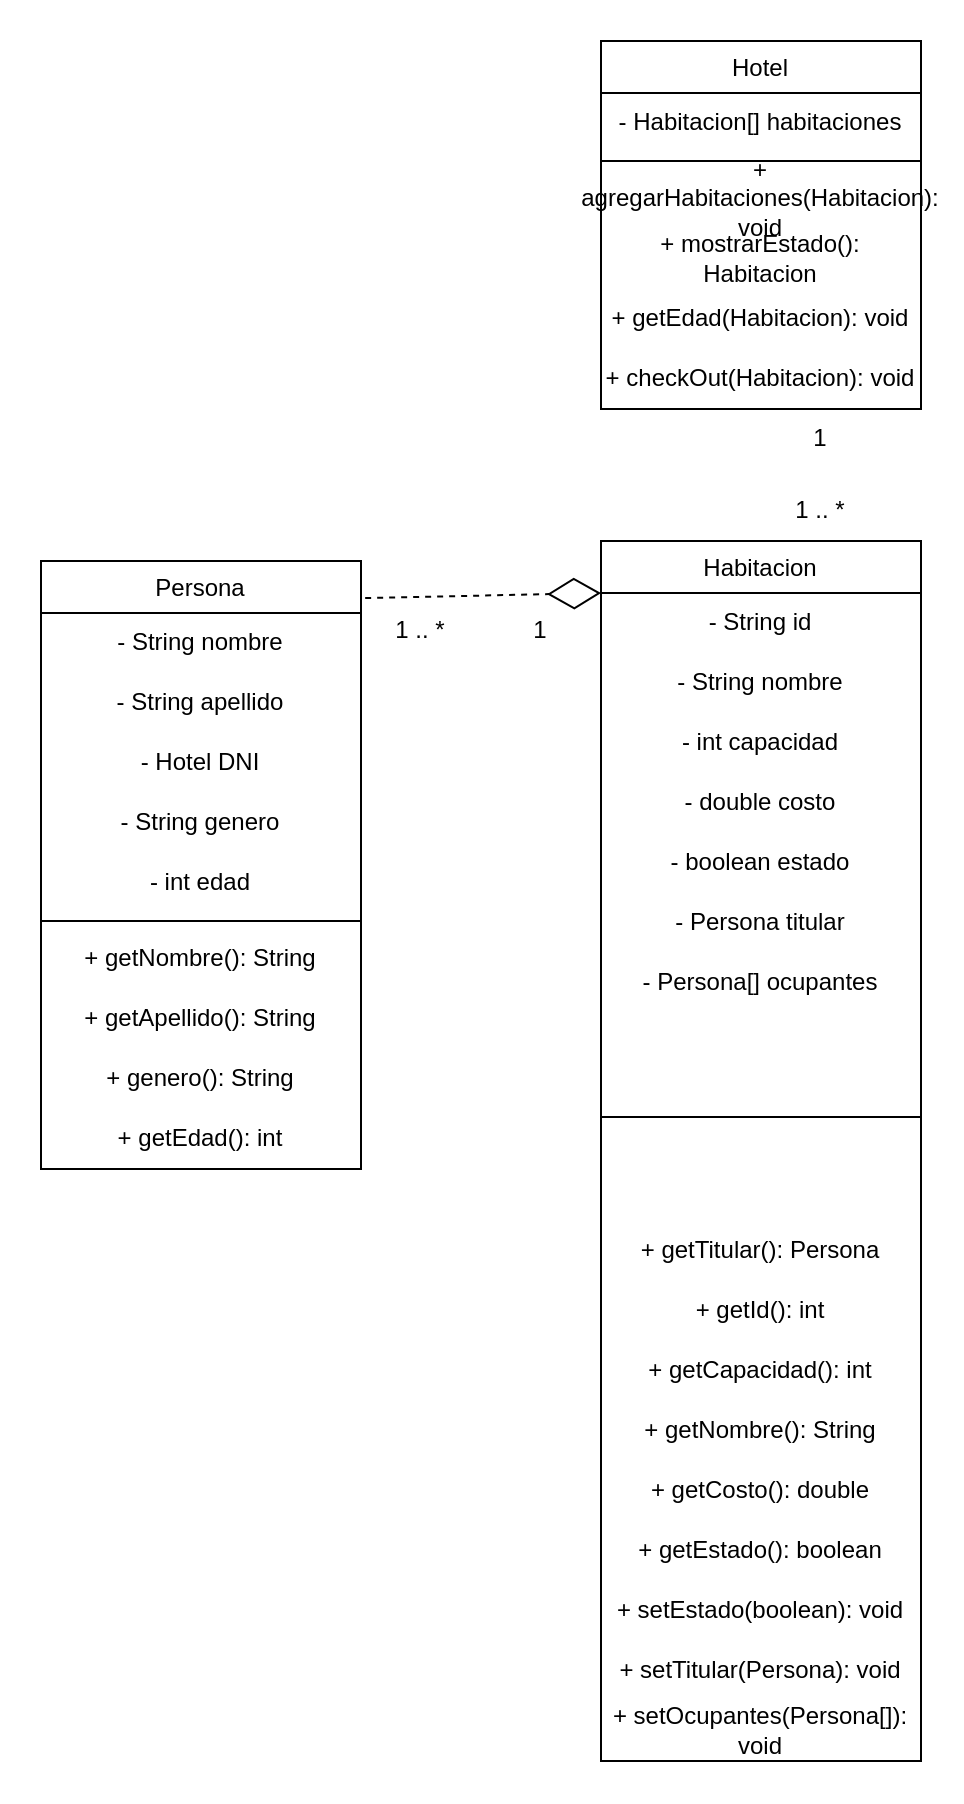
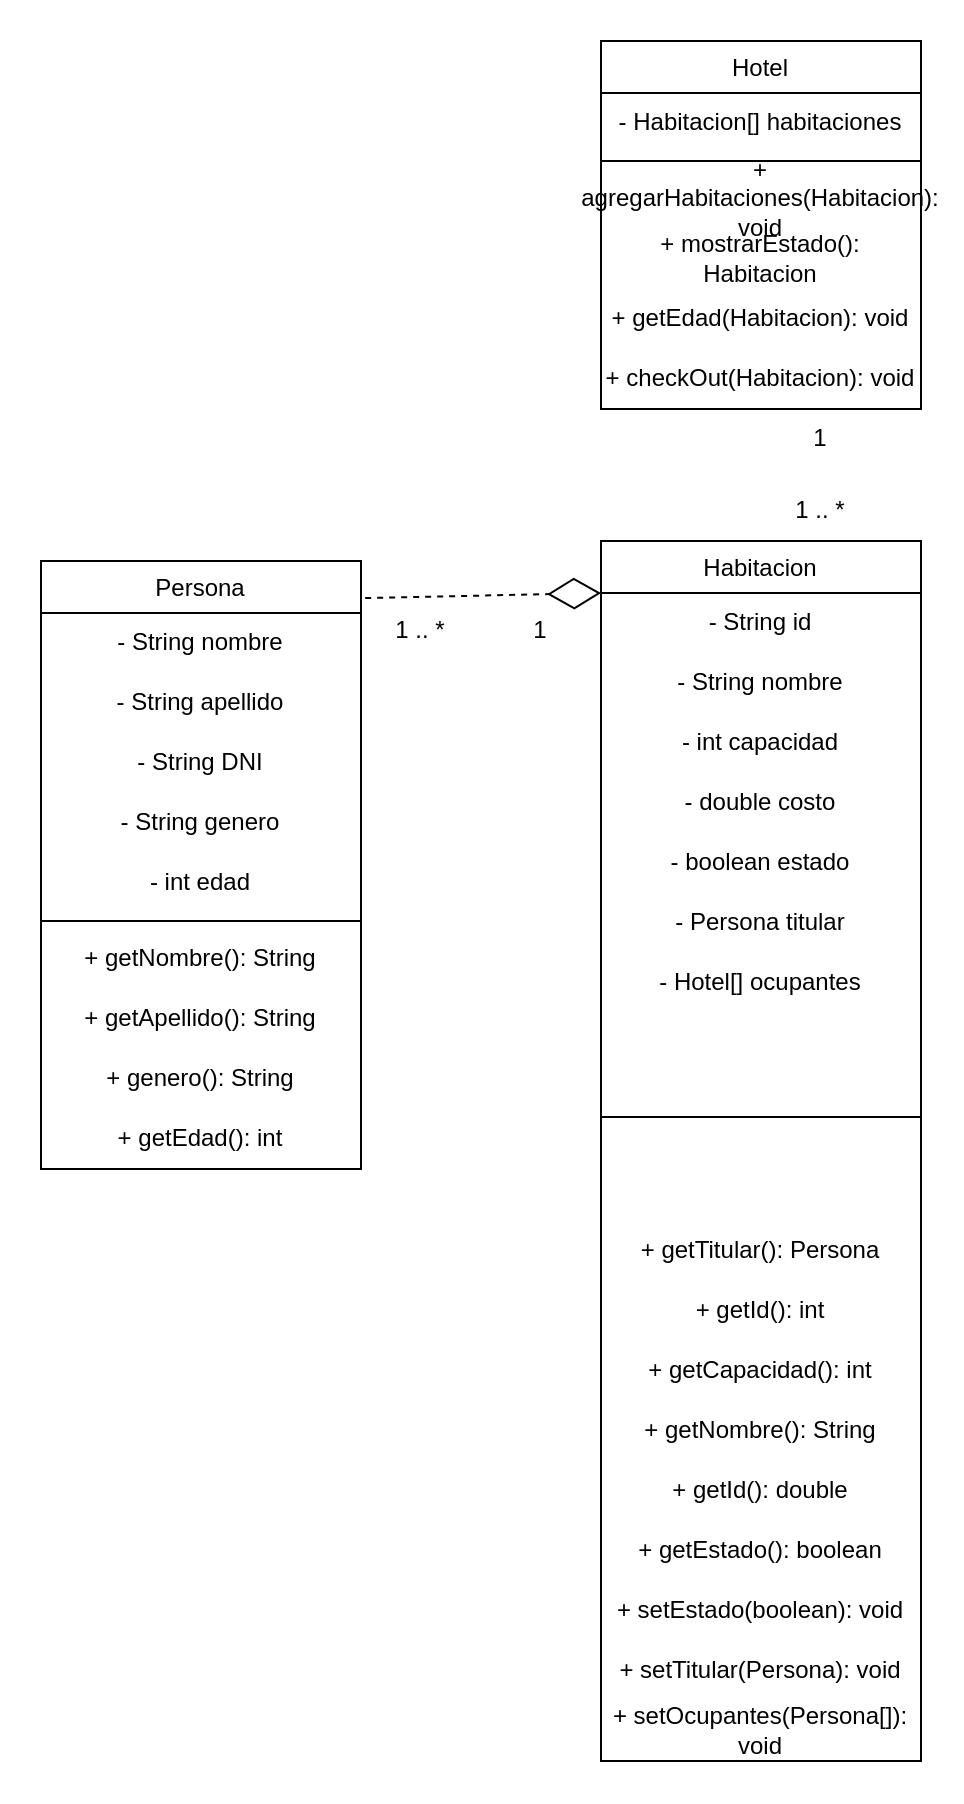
(201, 763) -> (201, 763)
(761, 983) -> (761, 983)
(761, 1491) -> (761, 1491)
